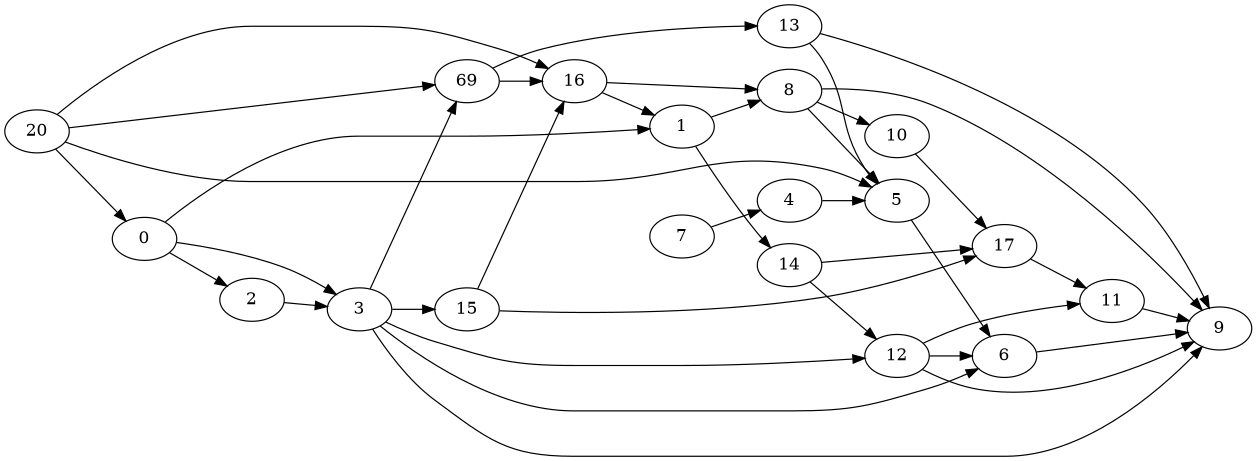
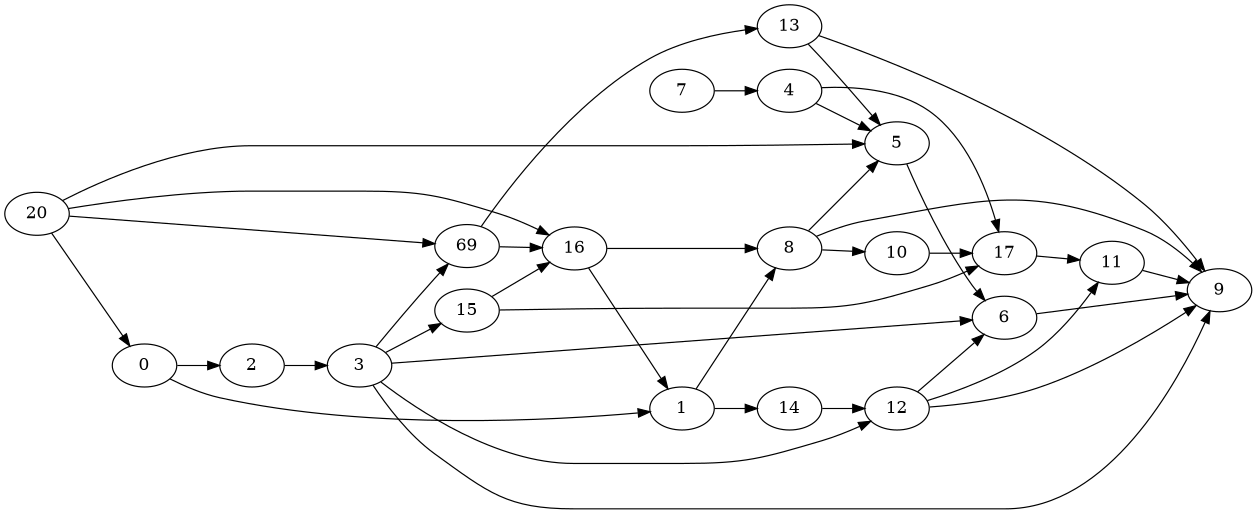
(891, 256) -> (936, 117)
(254, 258) -> none
